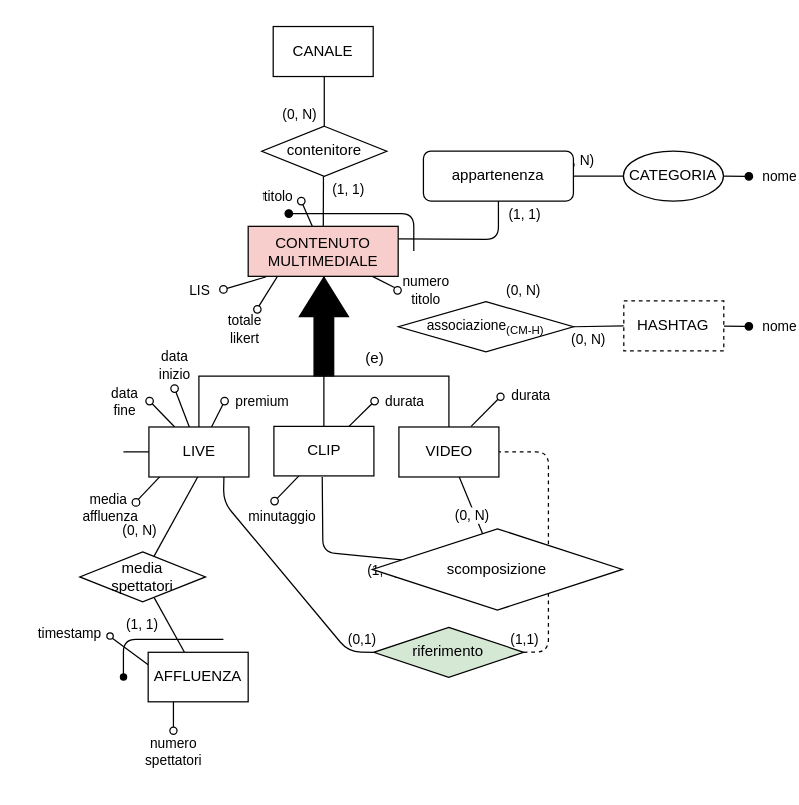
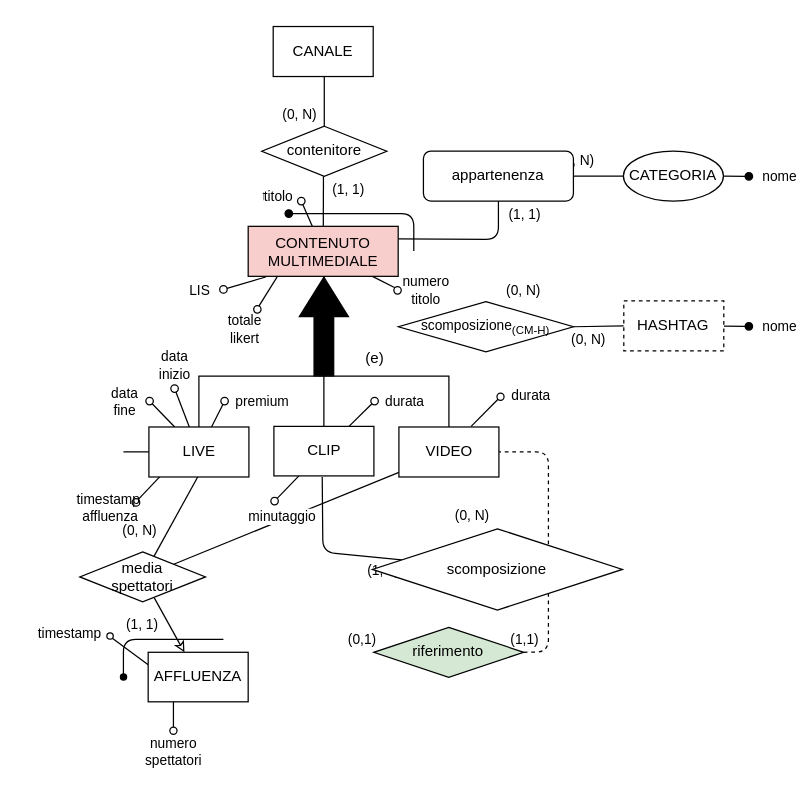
(486, 327) -> (486, 327)
(465, 492) -> (223, 544)
(109, 508) -> (109, 508)
(286, 577) -> none
(181, 647) -> (179, 644)
